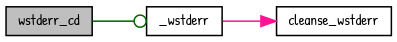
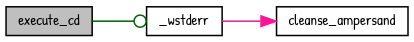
(49, 21) -> (49, 21)
(334, 21) -> (342, 21)
